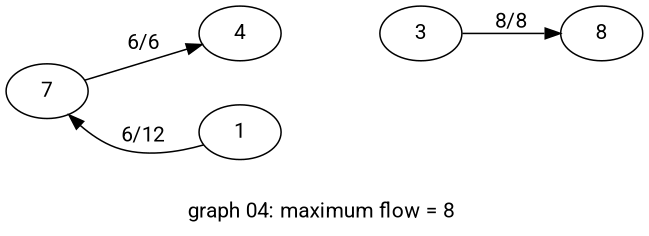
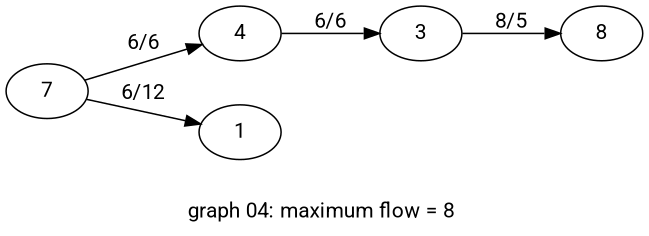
(511, 22) -> (511, 22)
none -> (323, 33)
(139, 152) -> (136, 110)
